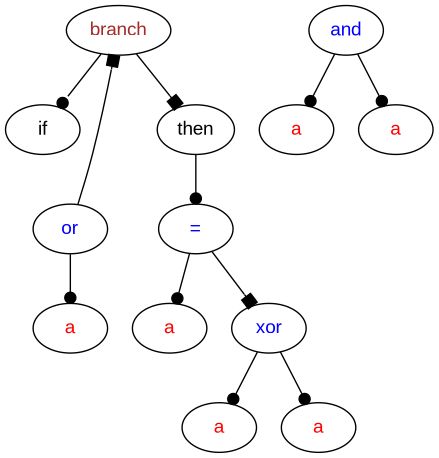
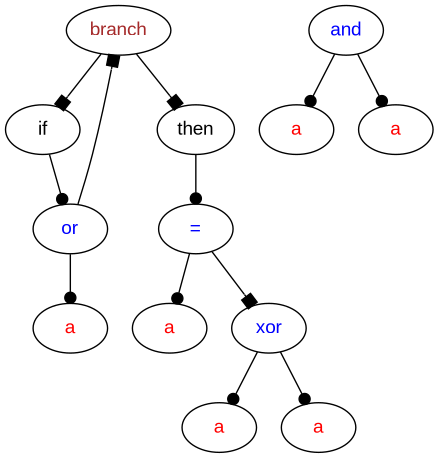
(84, 75) -> (84, 75)
none -> (55, 174)
